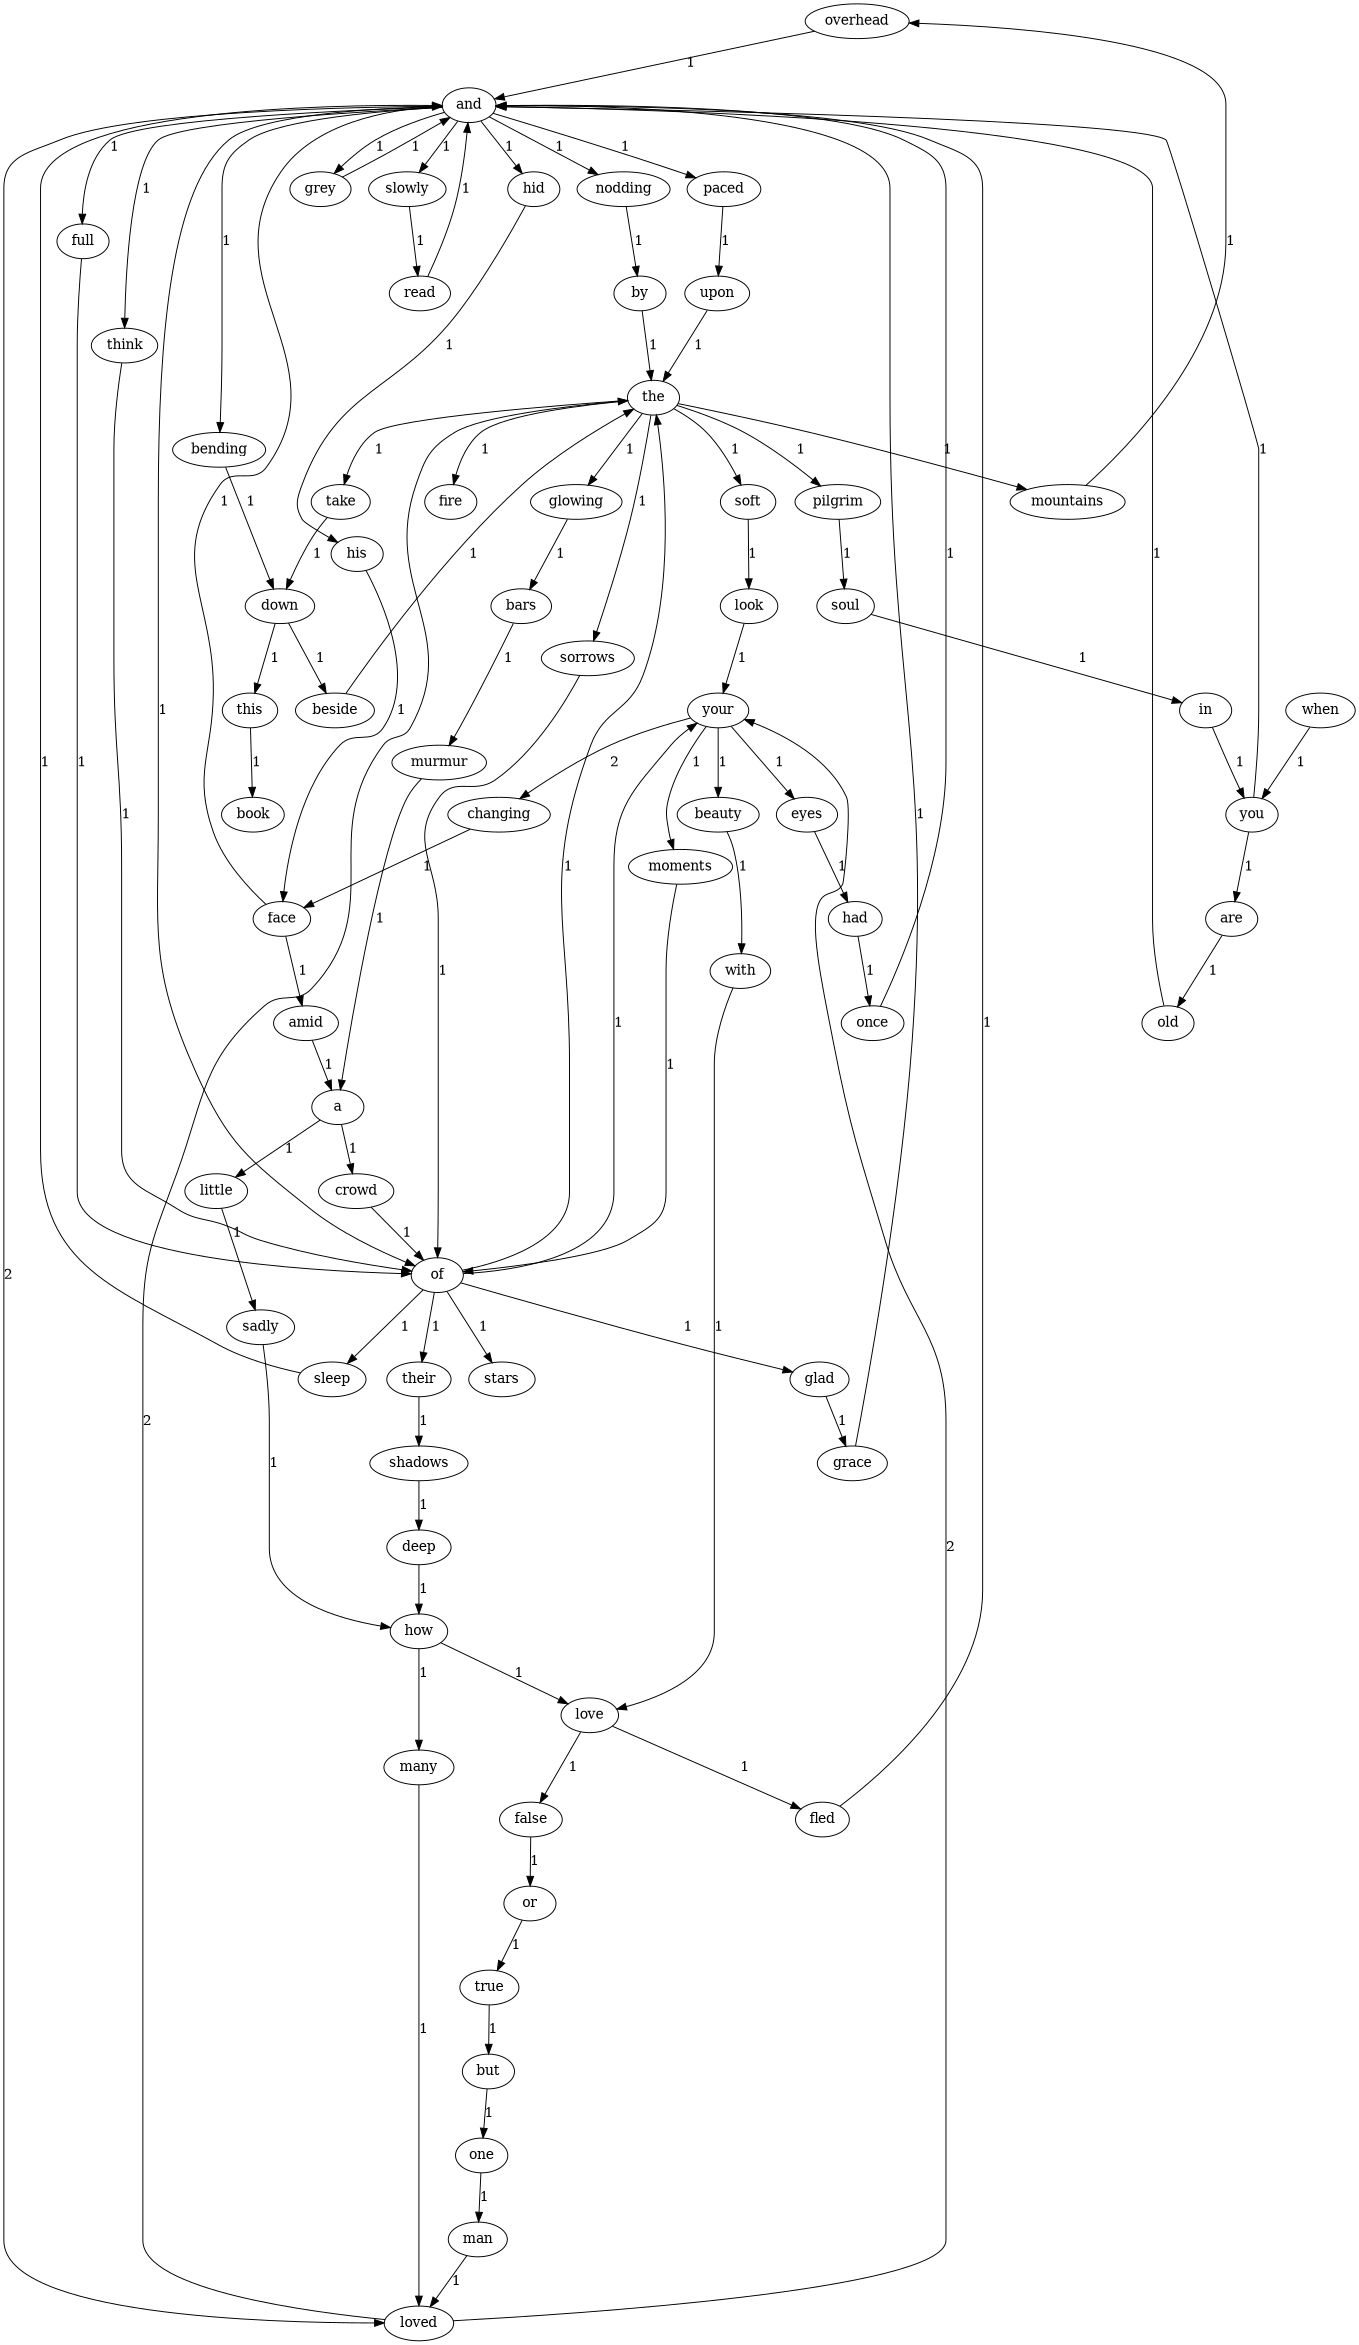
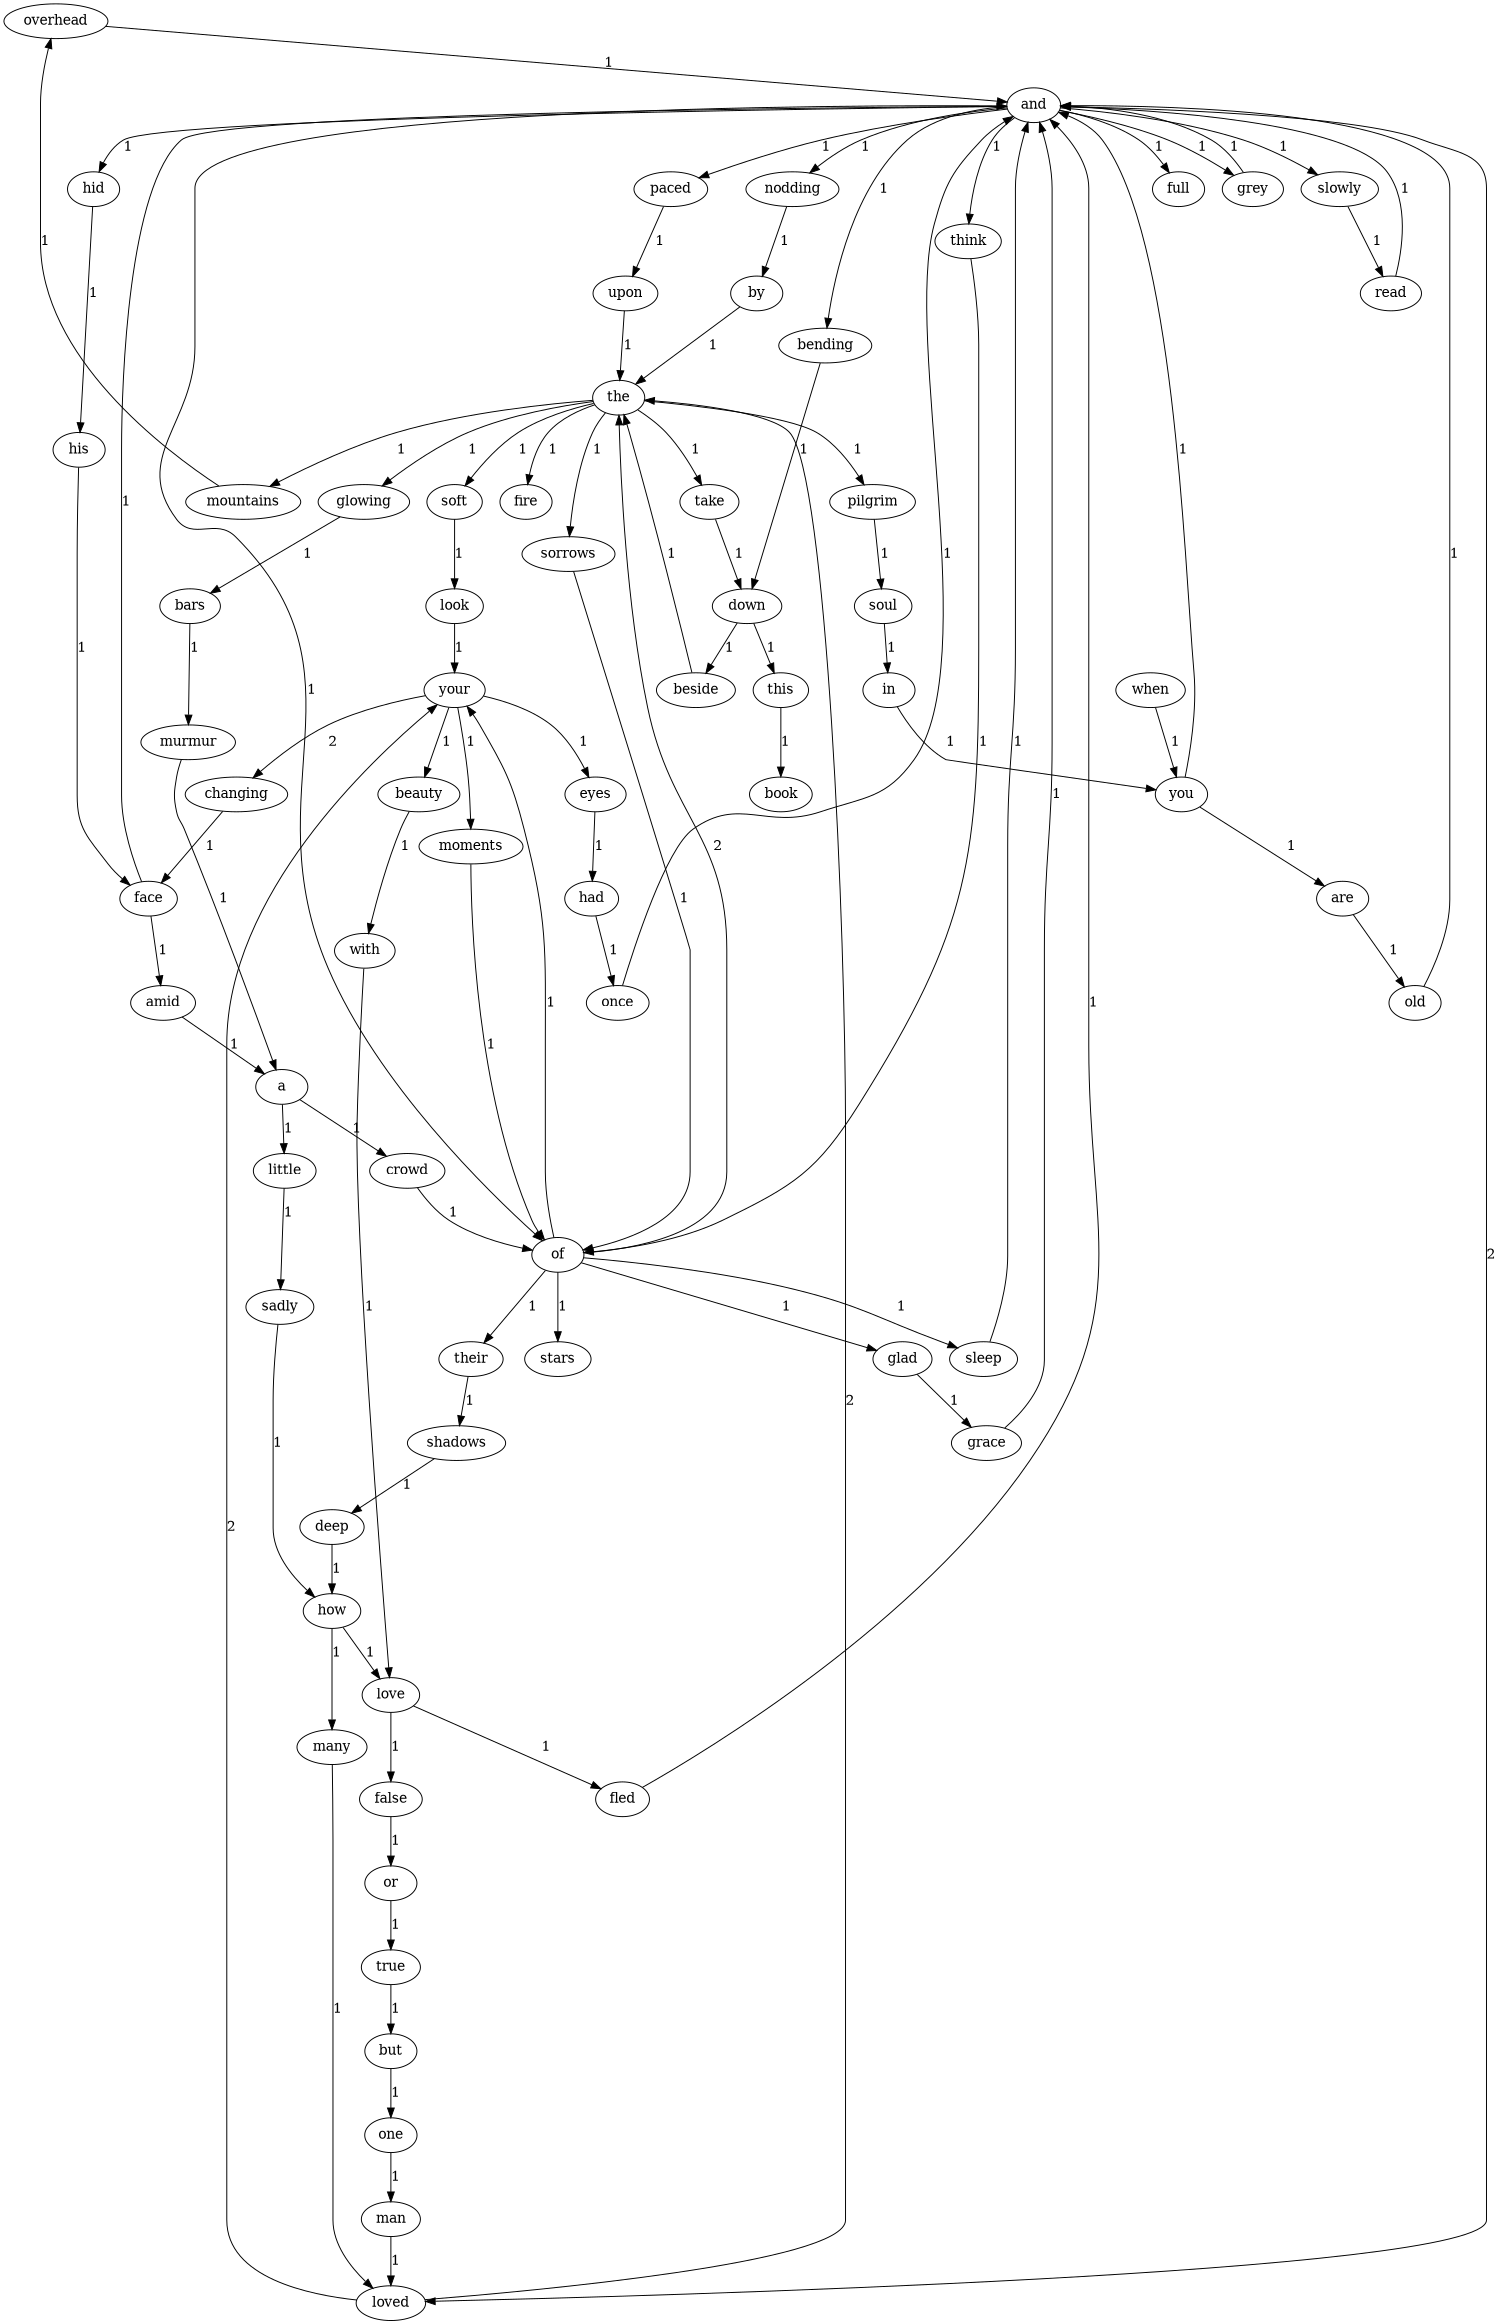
(569, 867) -> (718, 847)
(77, 899) -> none
